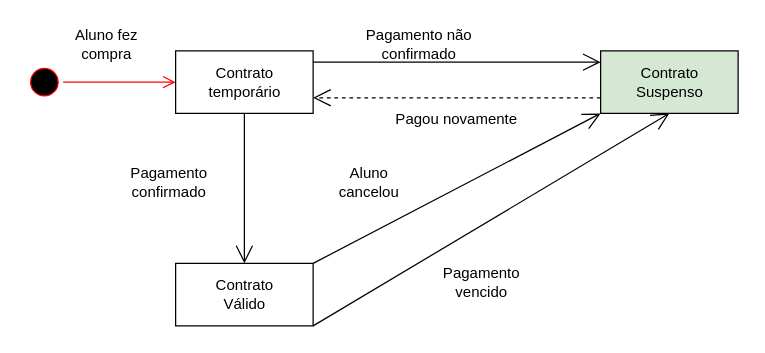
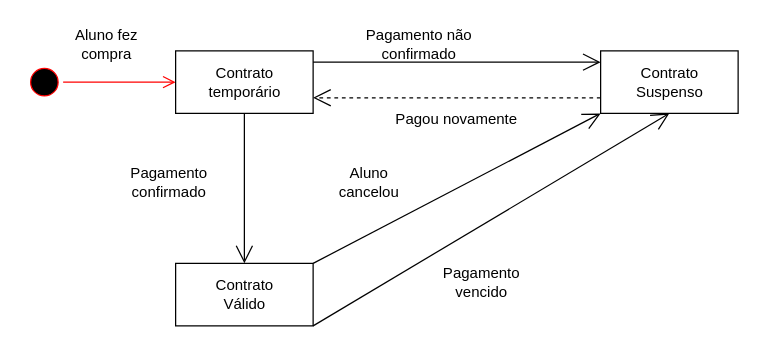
(669, 82) -> (669, 82)
